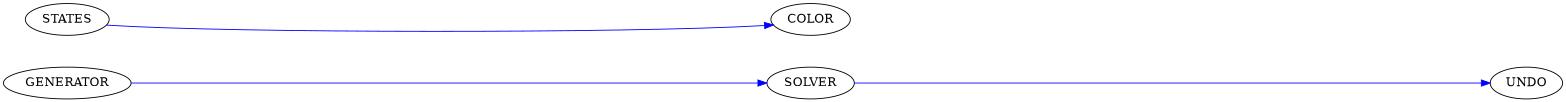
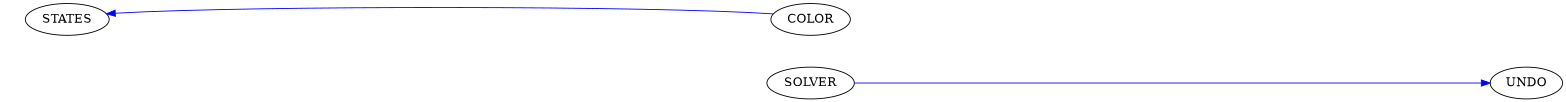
(435, 31) -> (444, 8)
(67, 83) -> none
